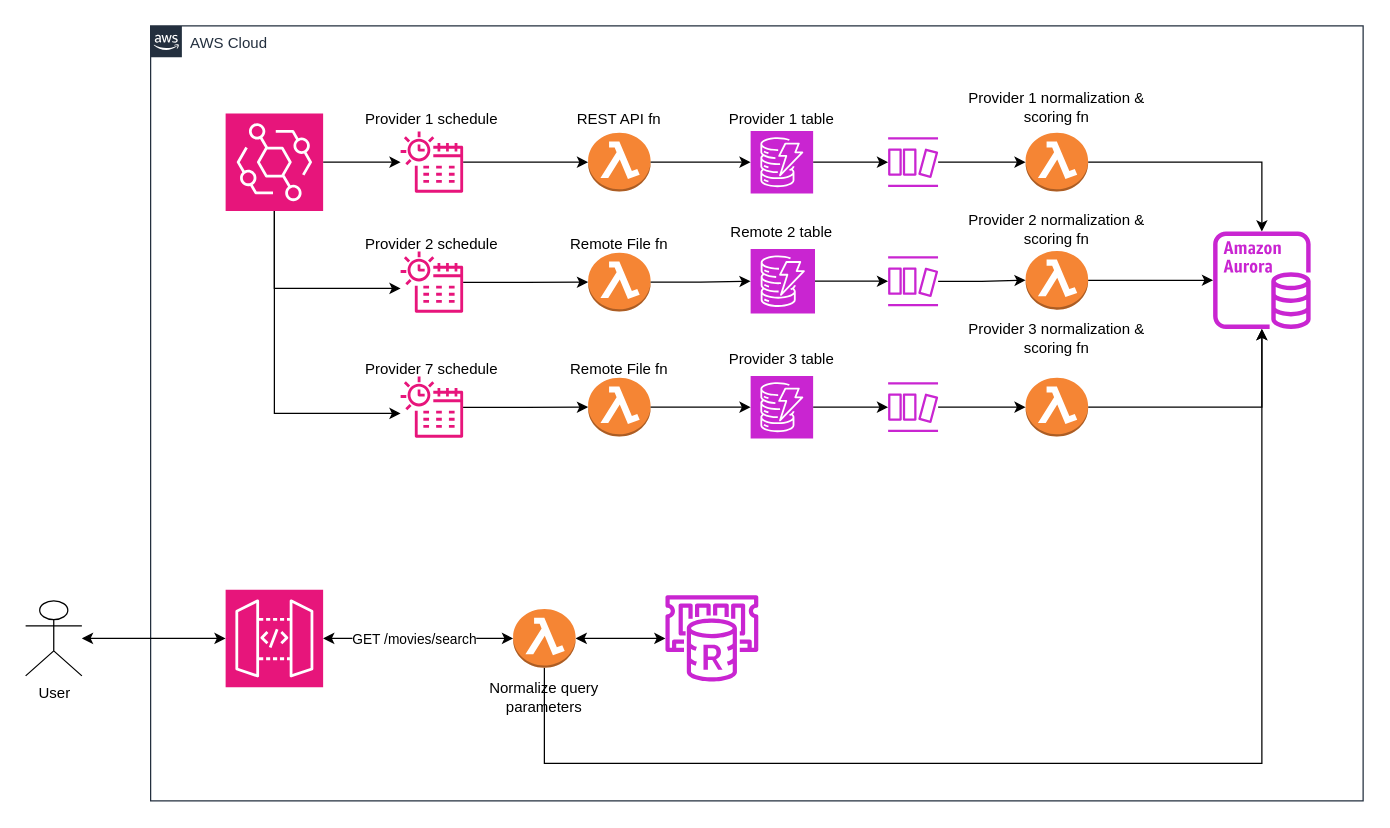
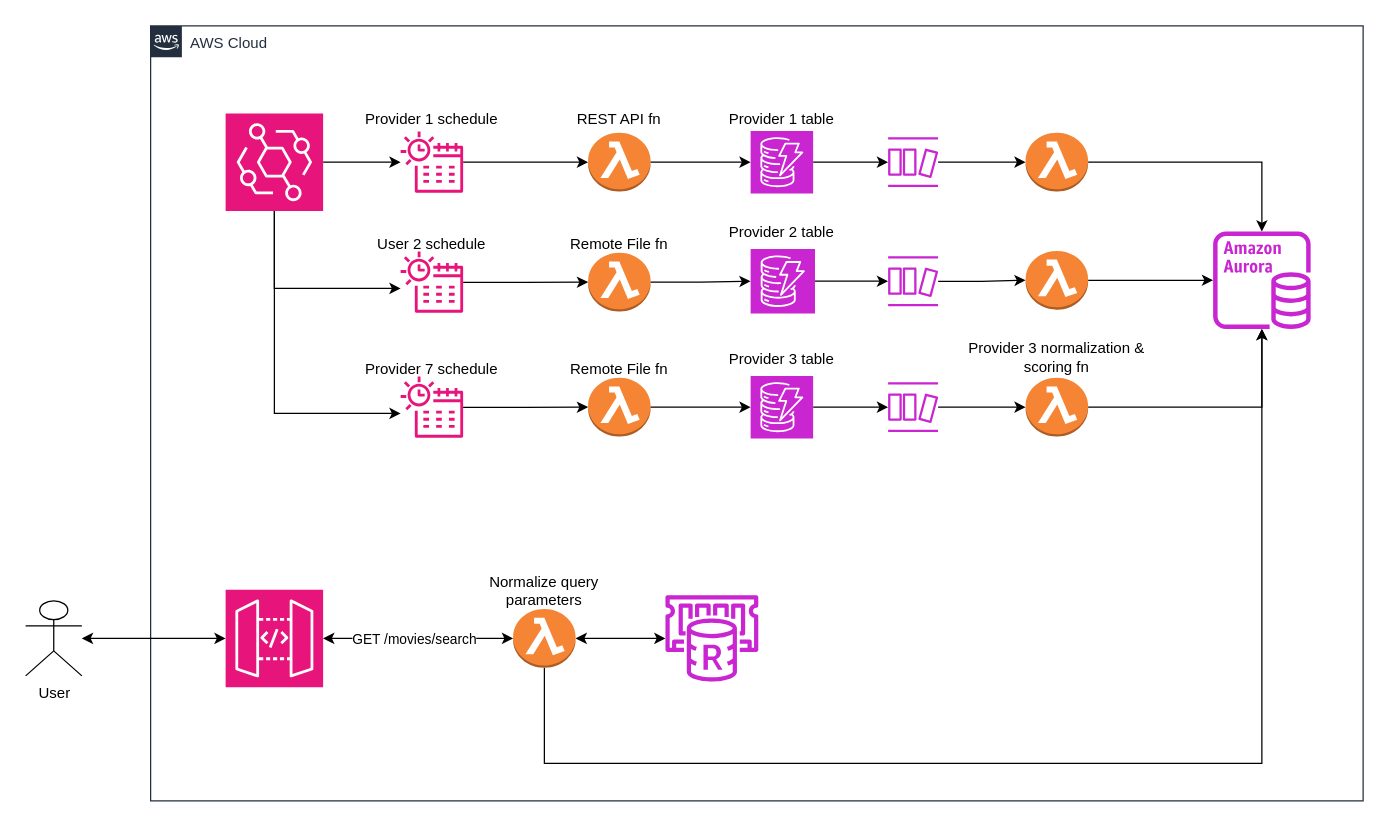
(1057, 107) -> none
(1057, 229) -> none
(782, 232) -> (782, 232)
(432, 244) -> (432, 244)
(1057, 338) -> (1057, 357)
(544, 696) -> (544, 590)
